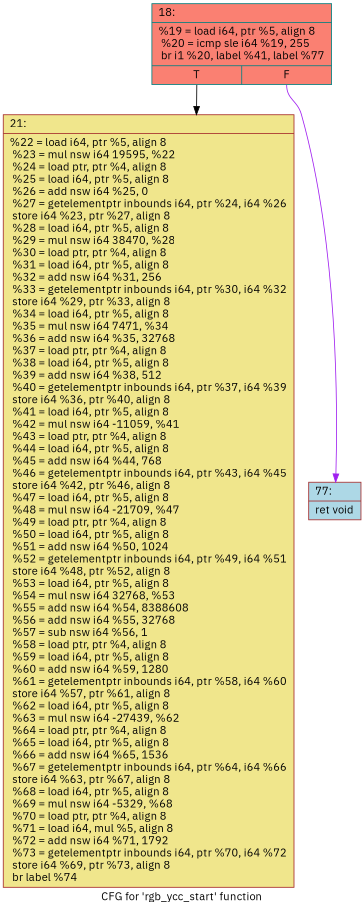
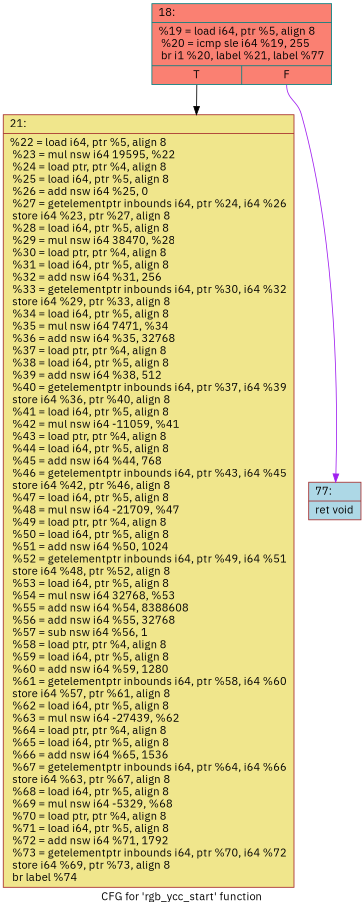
(242, 56) -> (242, 56)
(92, 829) -> (90, 829)
